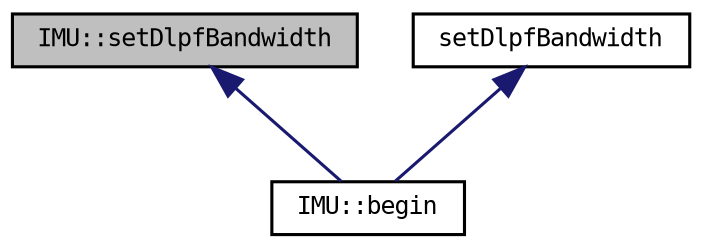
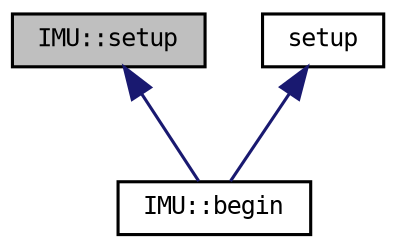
(185, 40) -> (109, 40)
(551, 40) -> (323, 40)
